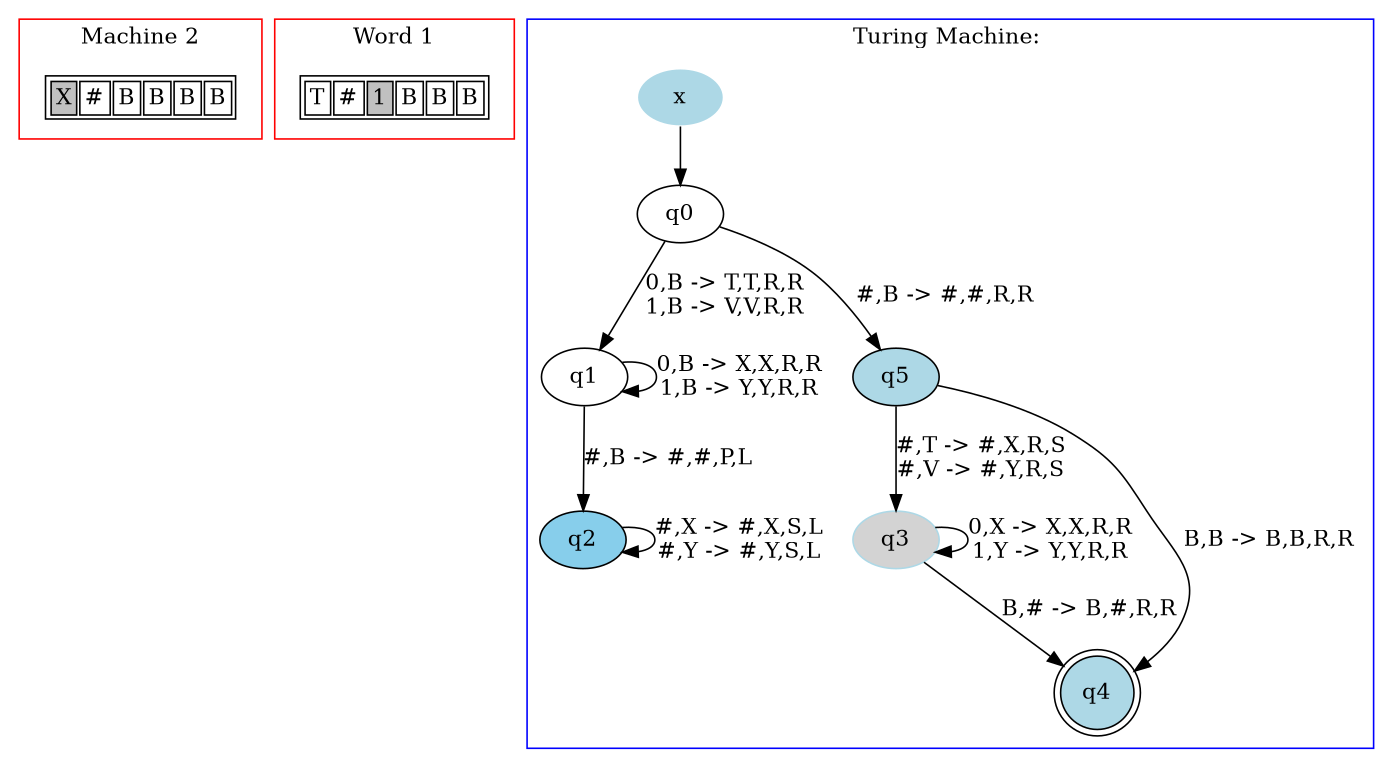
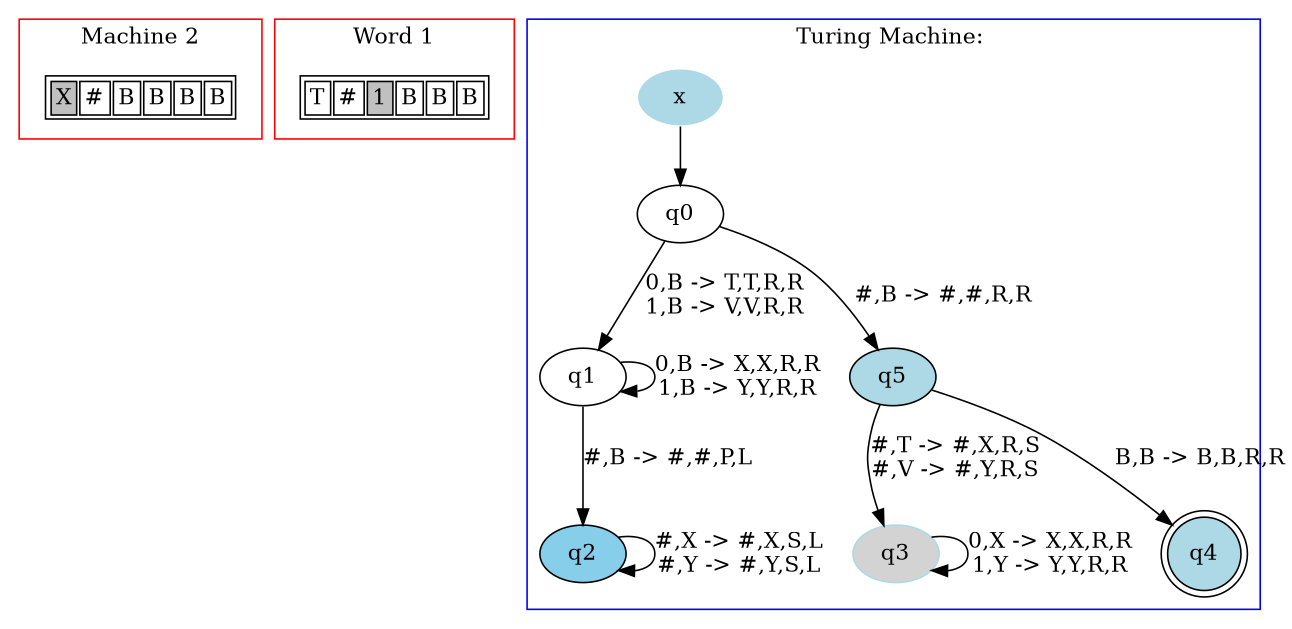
(987, 609) -> none
